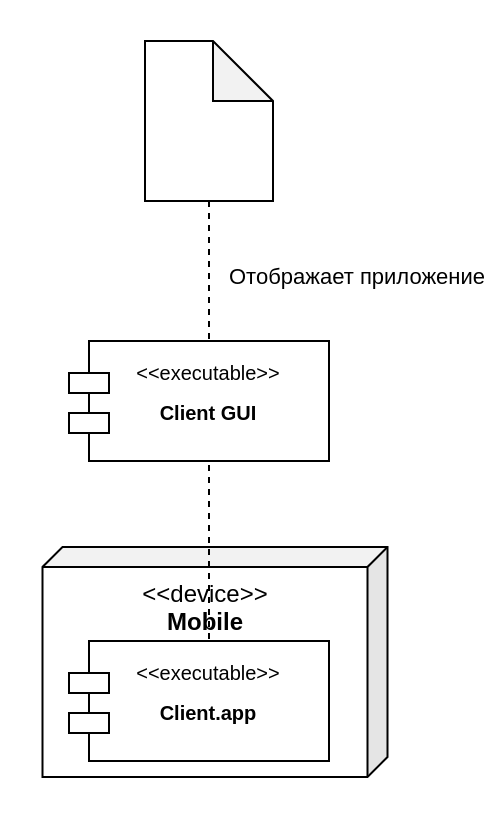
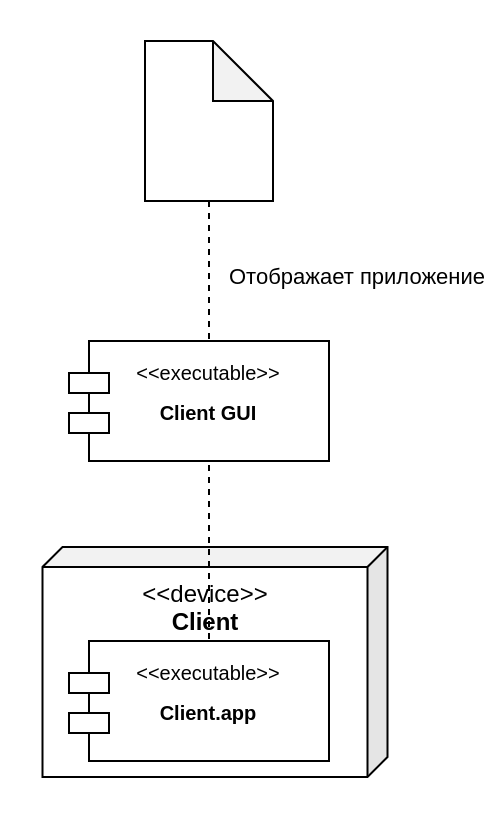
(206, 610) -> (206, 610)
